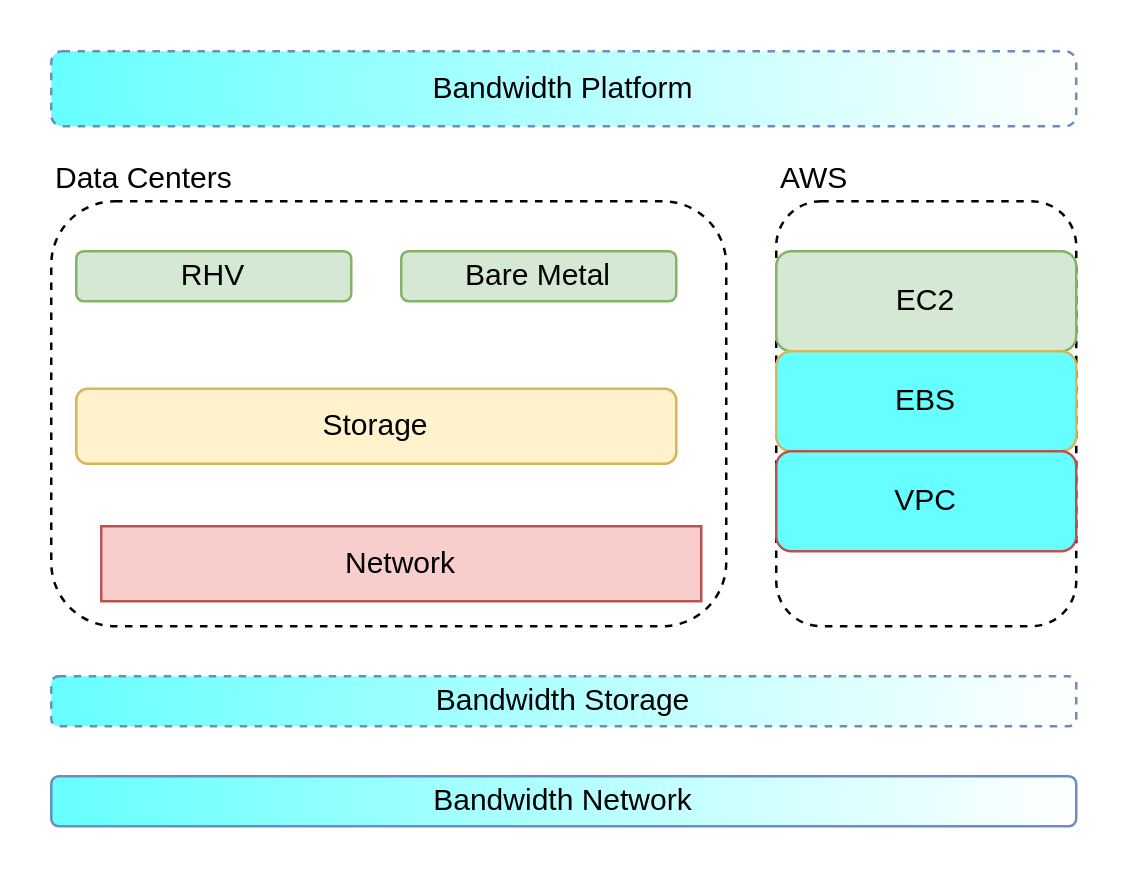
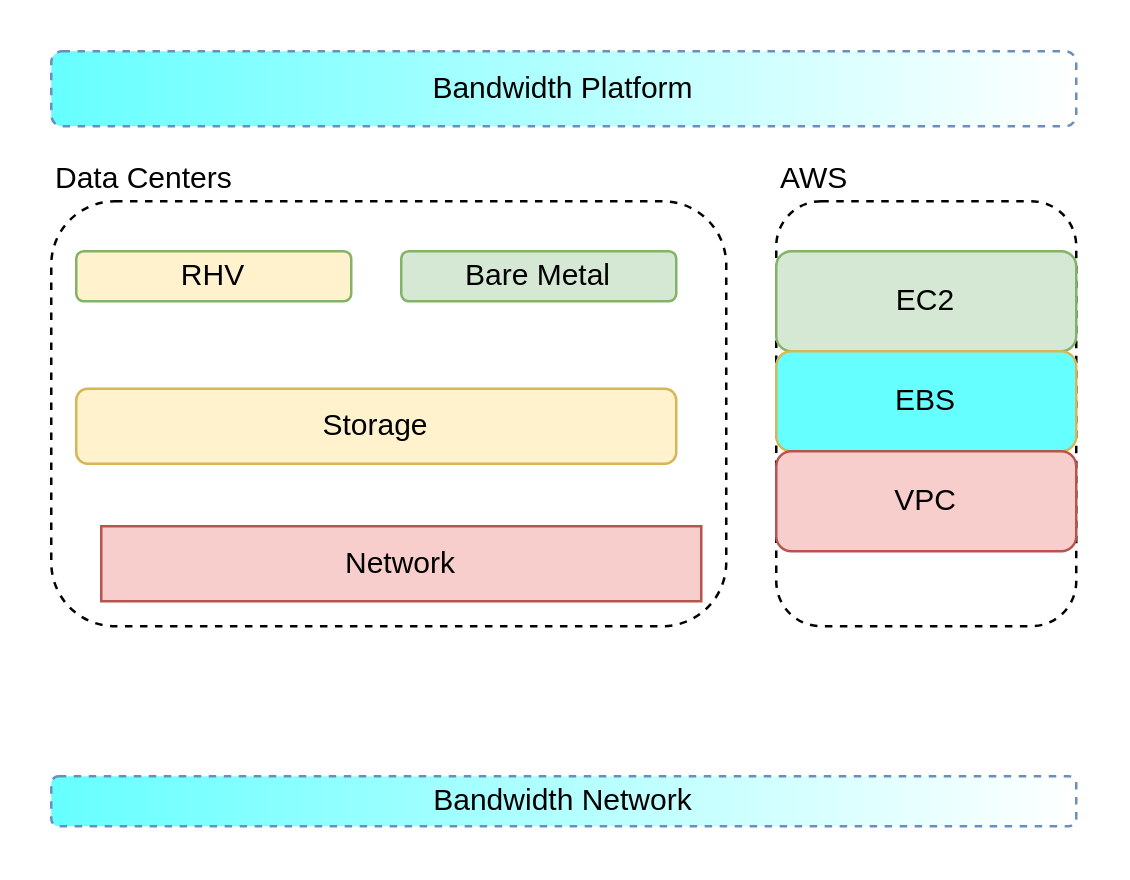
(214, 276) -> (214, 276)
(926, 501) -> (926, 501)
(564, 701) -> none
(564, 801) -> (564, 801)
